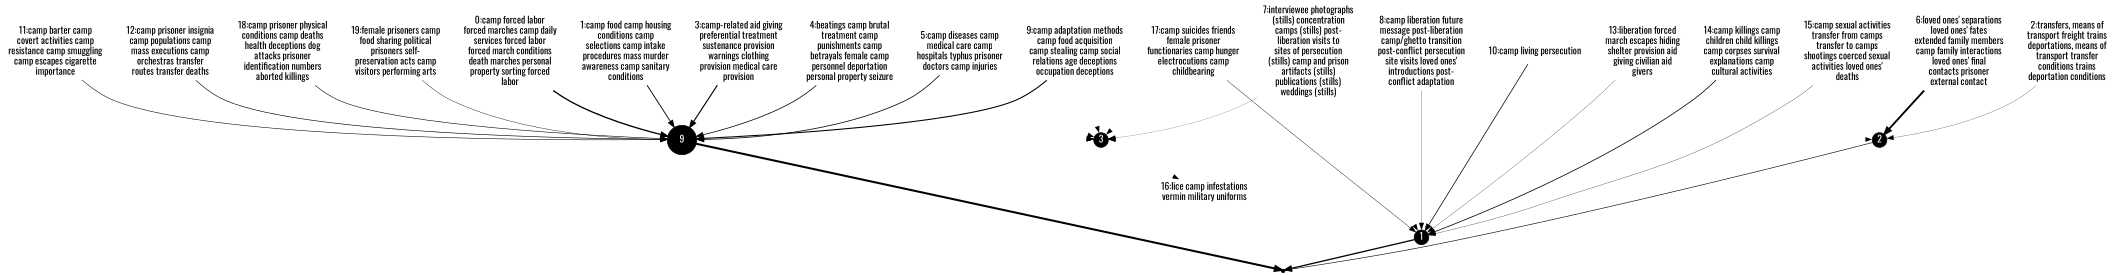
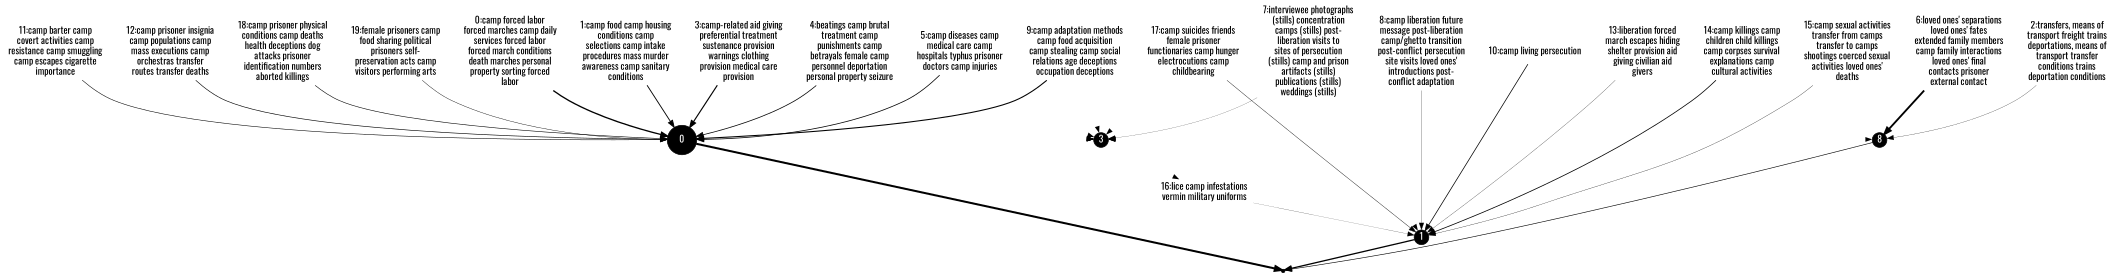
(682, 140) -> (682, 140)
(1880, 140) -> (1880, 140)
none -> (1331, 218)
